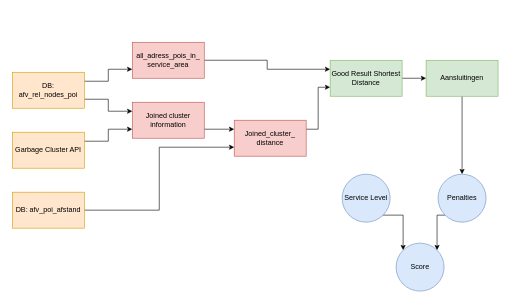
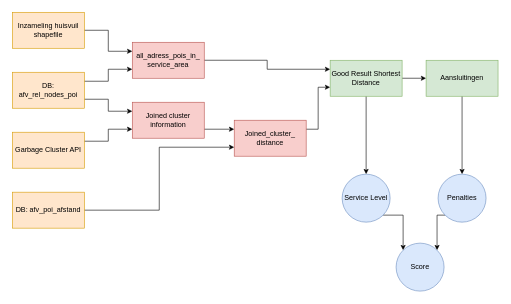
none -> (48, 30)
none -> (107, 30)
none -> (366, 168)
